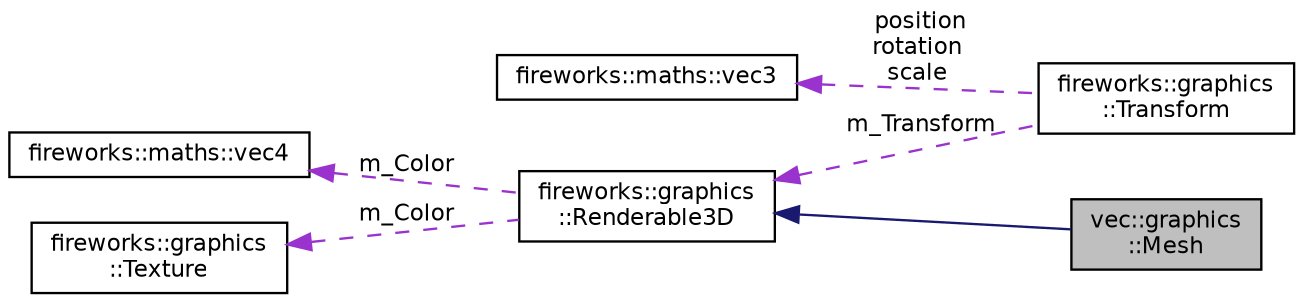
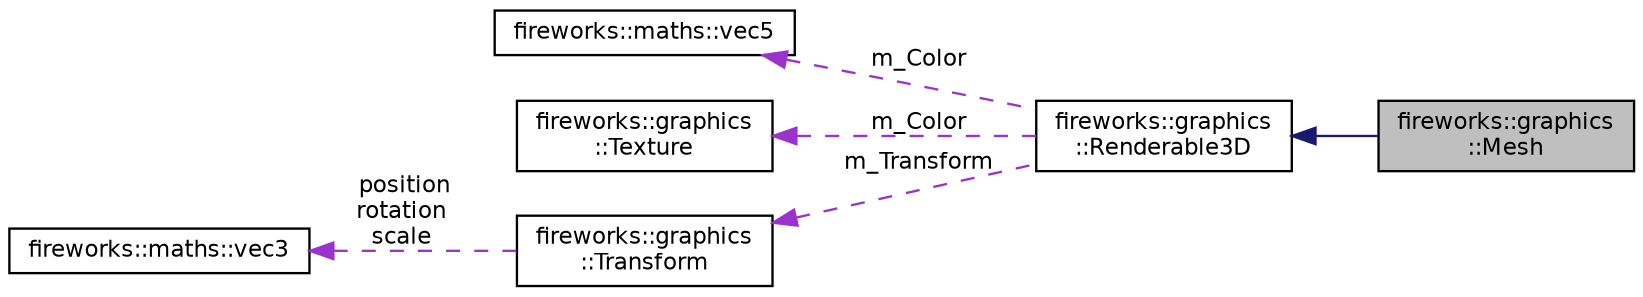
(918, 150) -> (916, 191)
(159, 155) -> (645, 33)
(1166, 234) -> (1506, 136)
